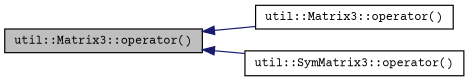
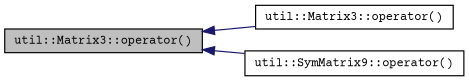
(354, 63) -> (354, 63)
